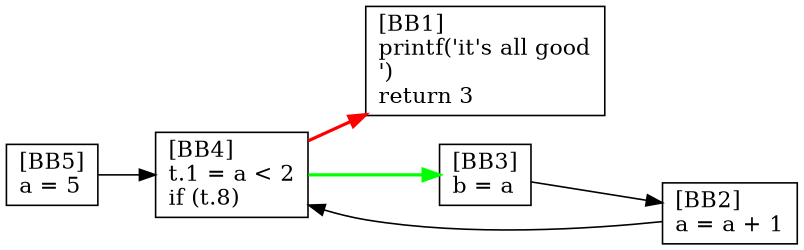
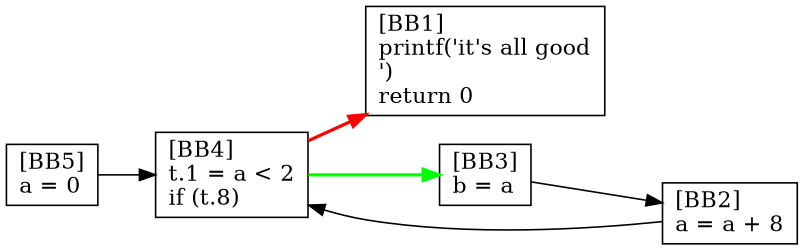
(485, 61) -> (485, 61)
(52, 175) -> (52, 175)
(730, 213) -> (730, 213)
